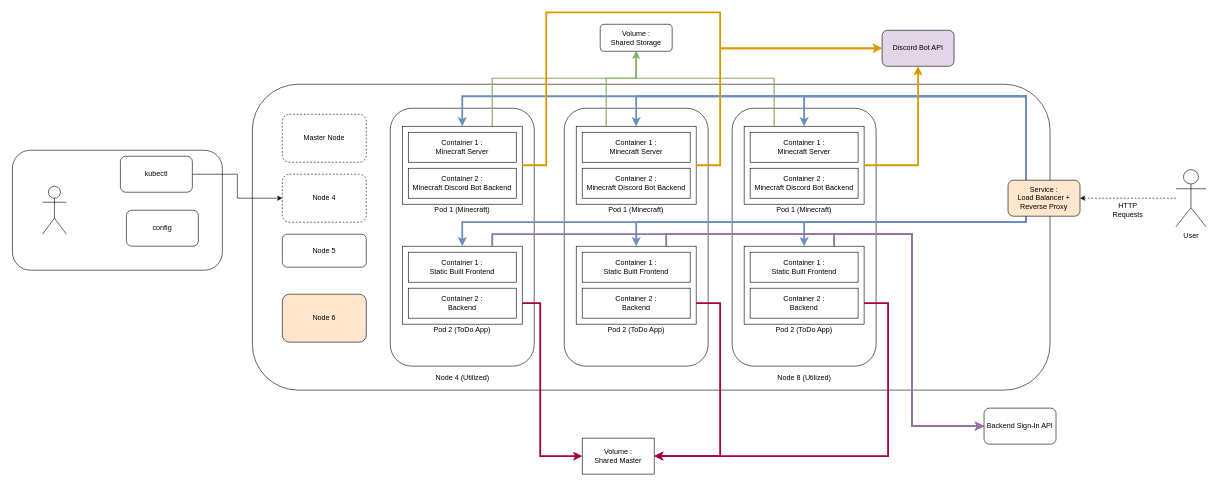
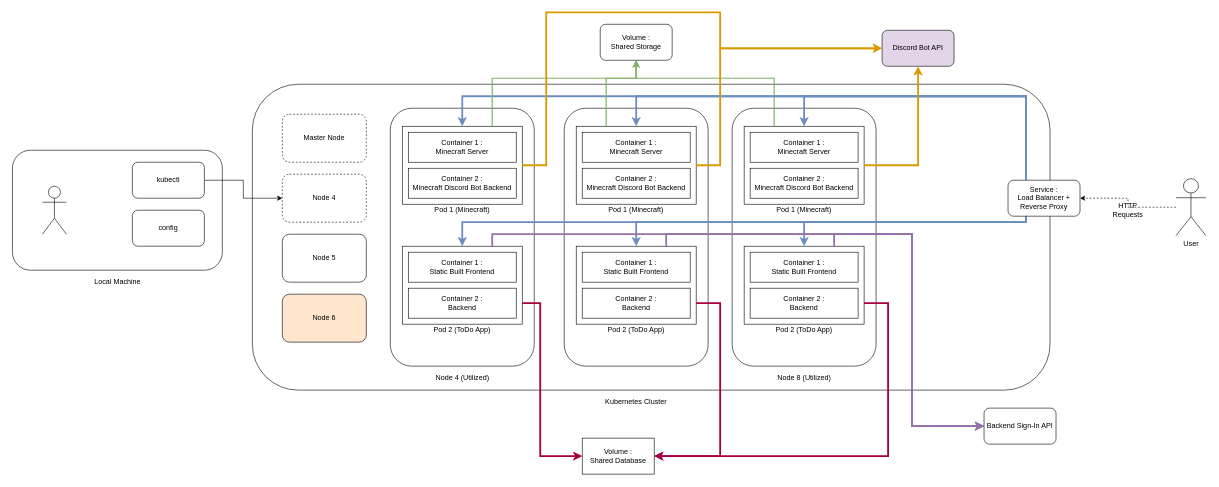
(636, 38) -> (636, 42)
(156, 174) -> (168, 180)
(1044, 198) -> (1044, 198)
(1191, 198) -> (1191, 207)
(162, 228) -> (168, 228)
(324, 251) -> (324, 258)
none -> (117, 282)
none -> (636, 402)
(618, 456) -> (618, 456)
